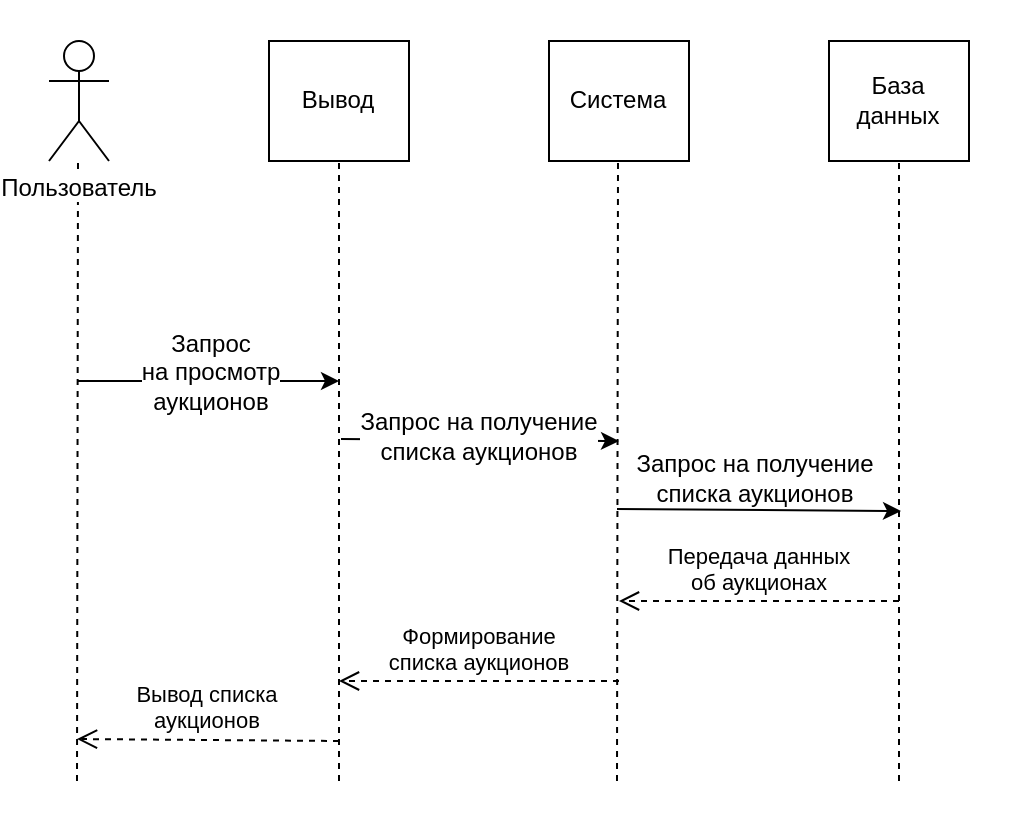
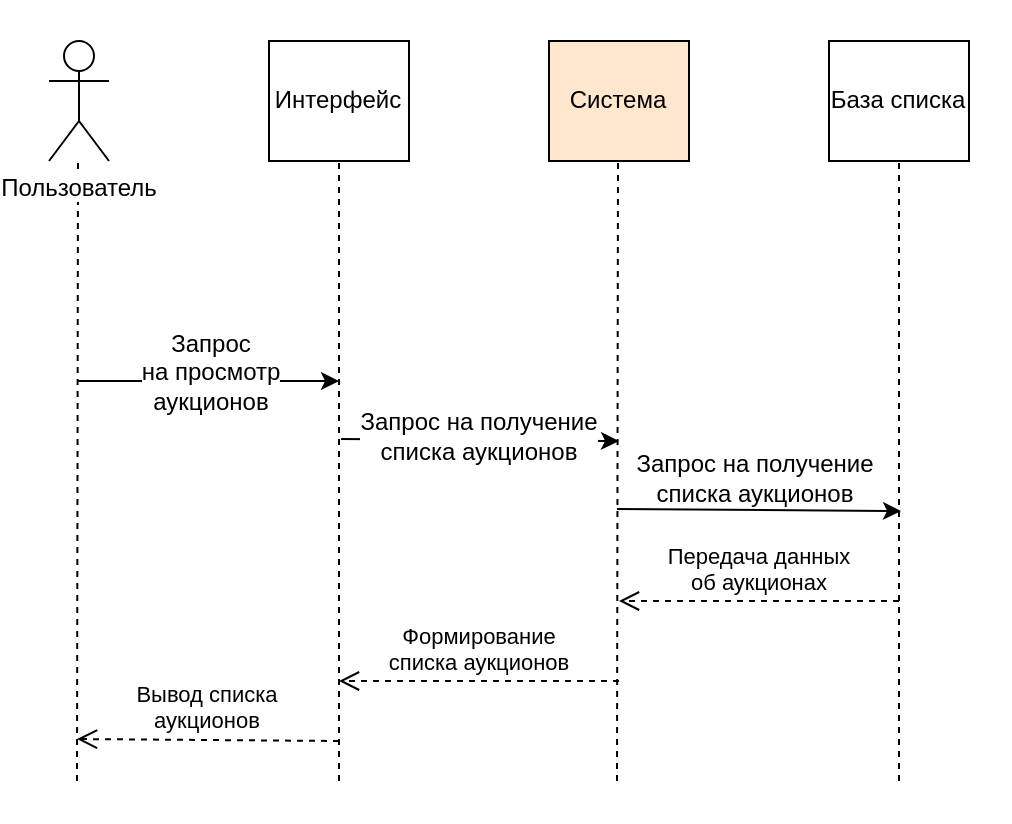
(339, 101) -> (339, 101)
(619, 101) -> (619, 101)
(899, 101) -> (899, 101)
